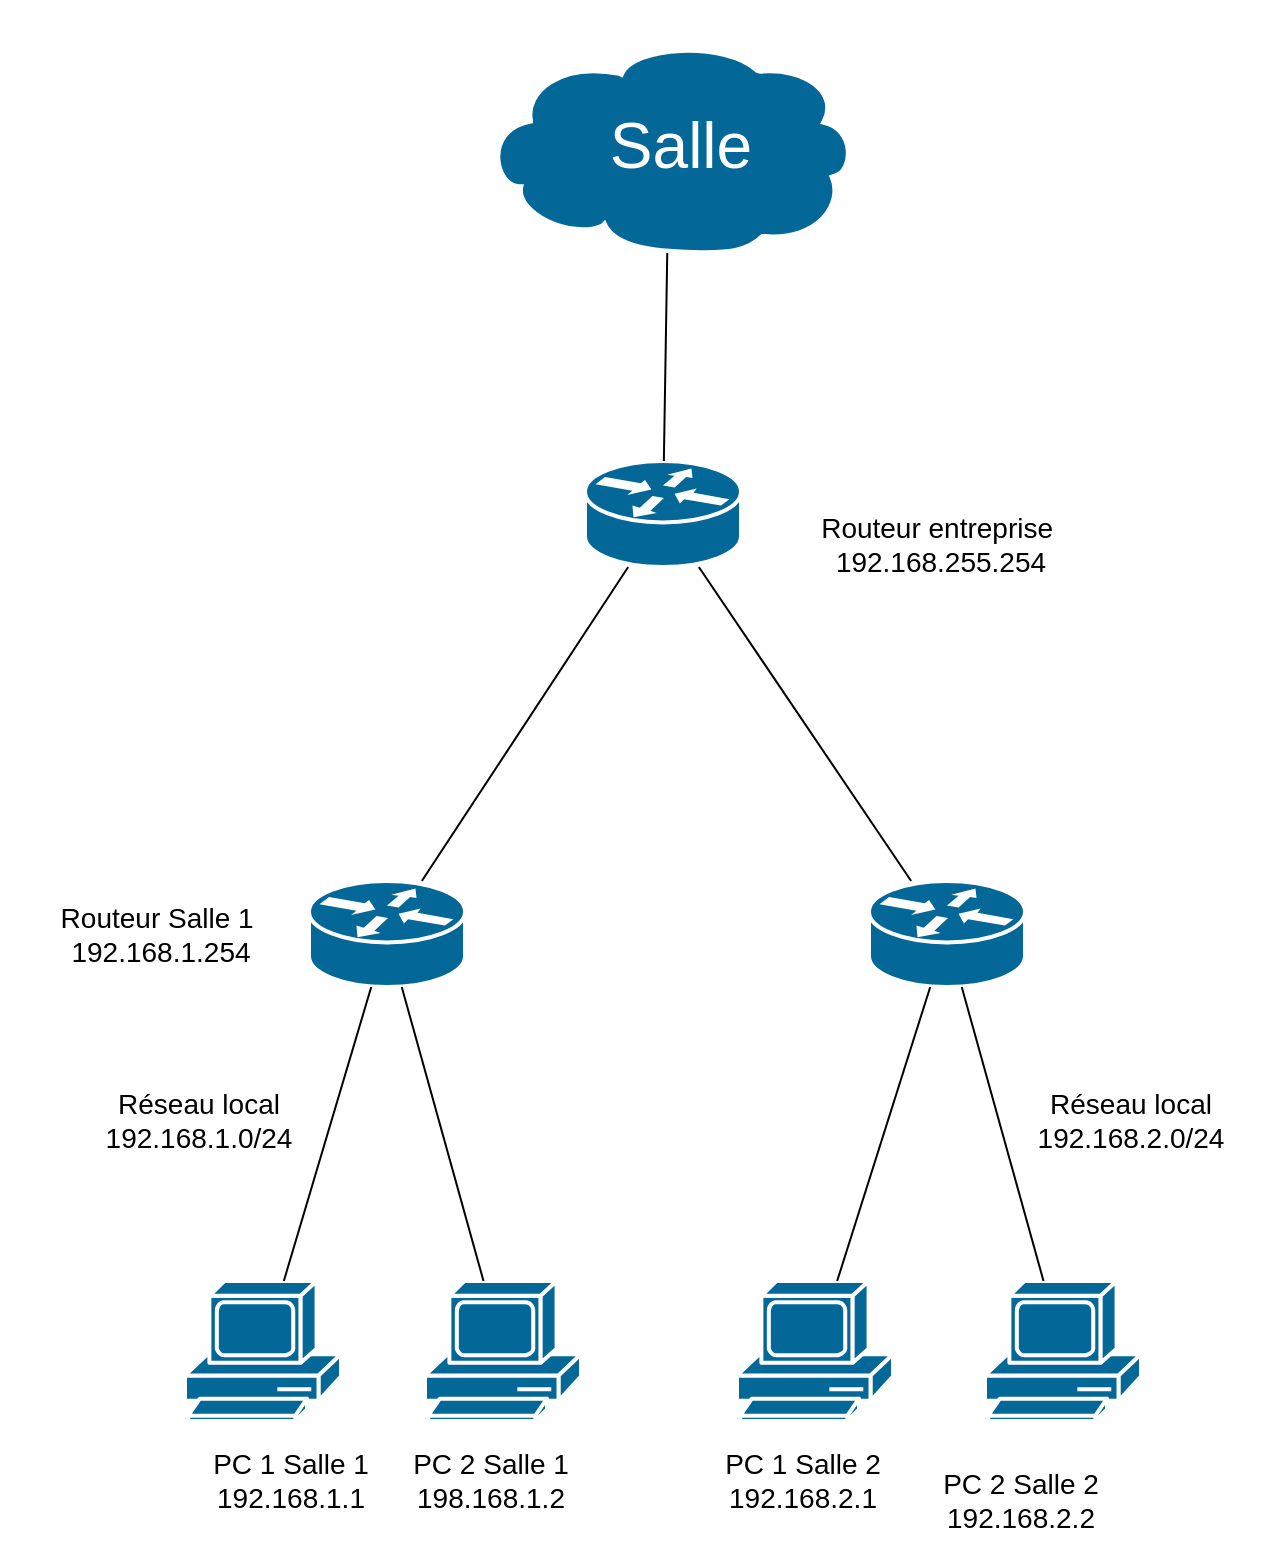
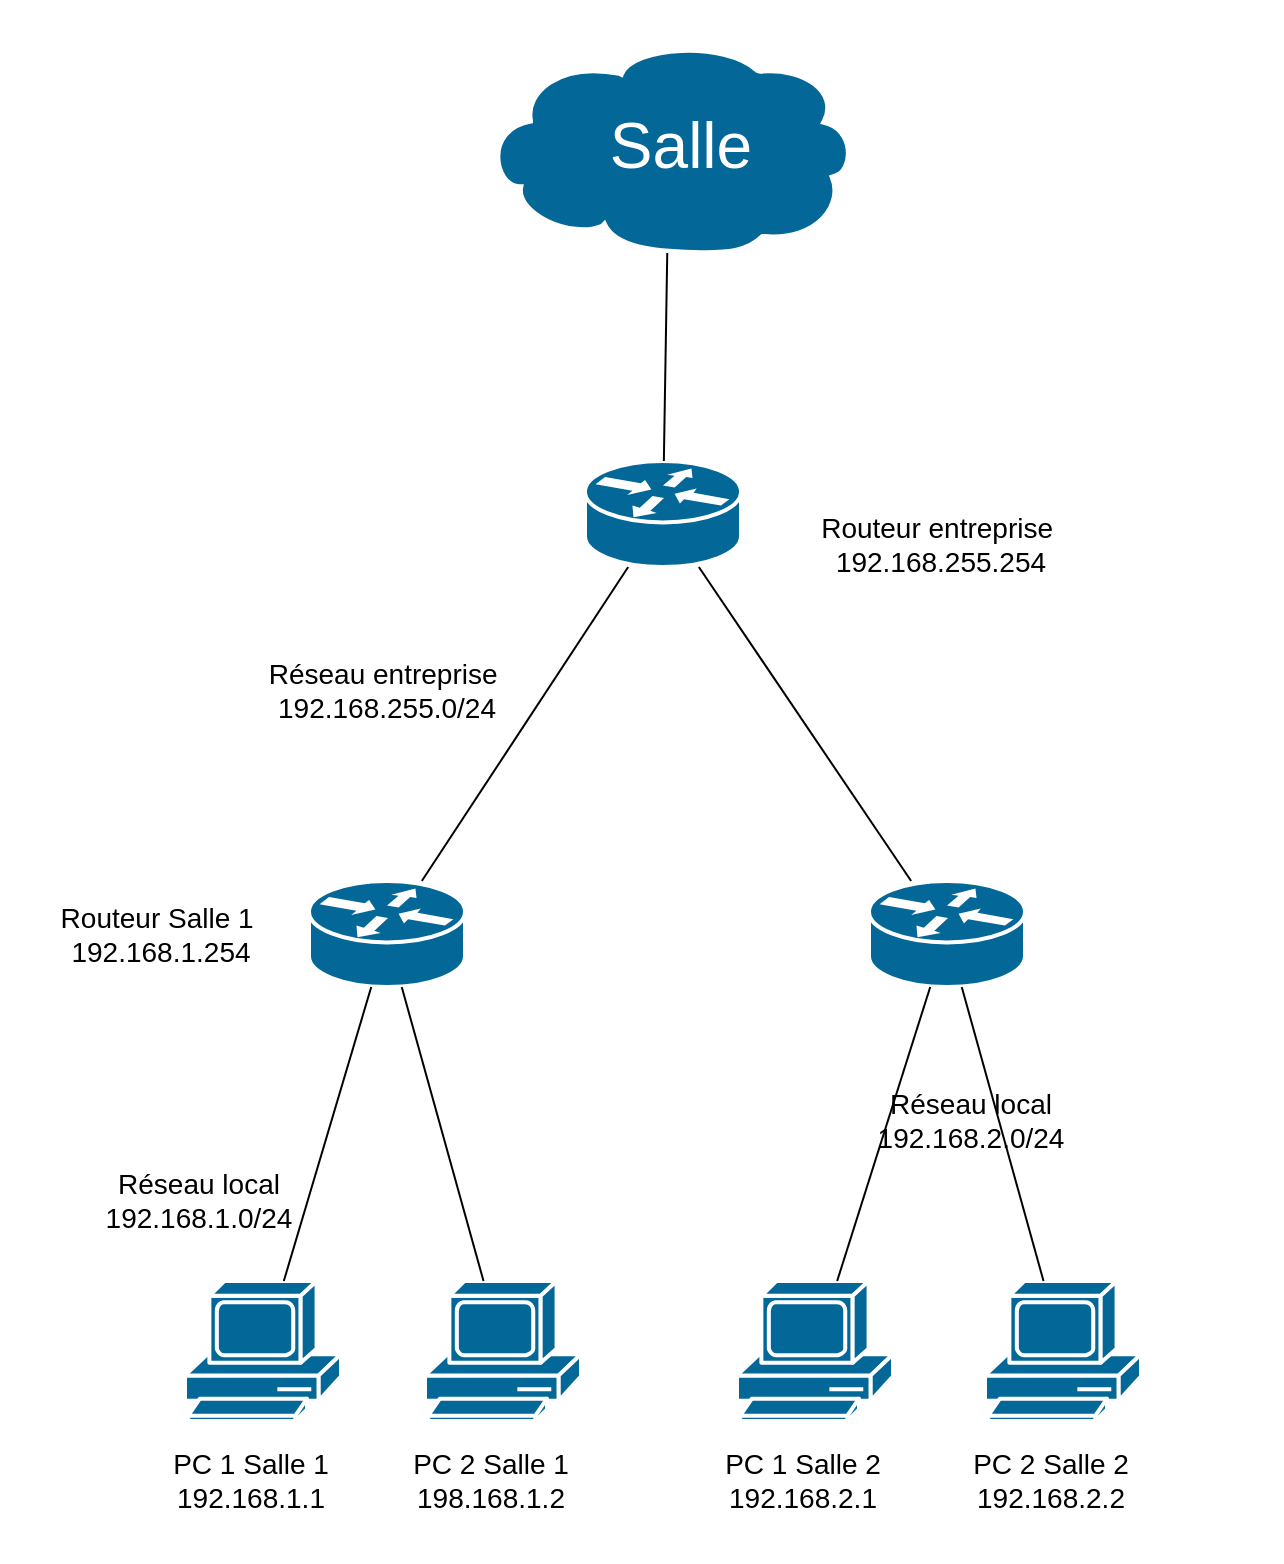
none -> (387, 691)
(199, 1121) -> (199, 1201)
(1131, 1121) -> (971, 1121)
(291, 1481) -> (251, 1481)
(1021, 1501) -> (1051, 1481)
